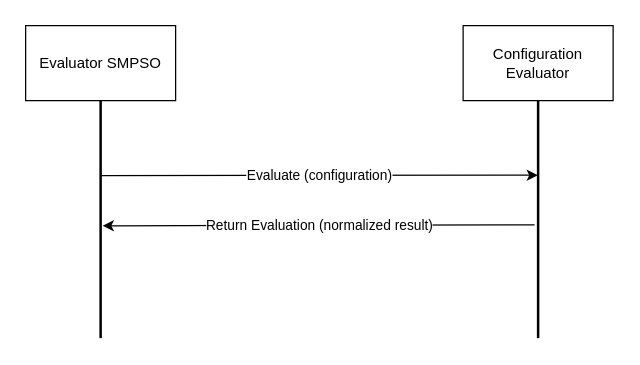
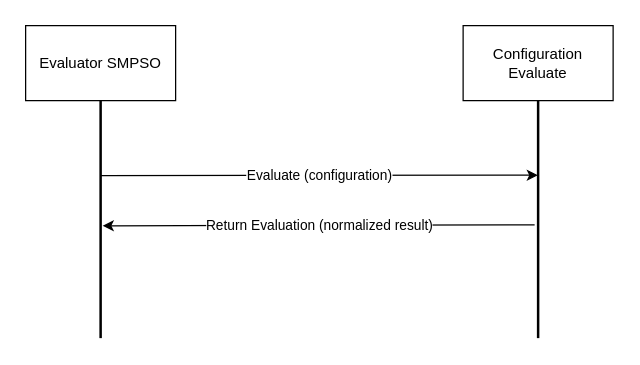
(538, 63) -> (538, 63)
